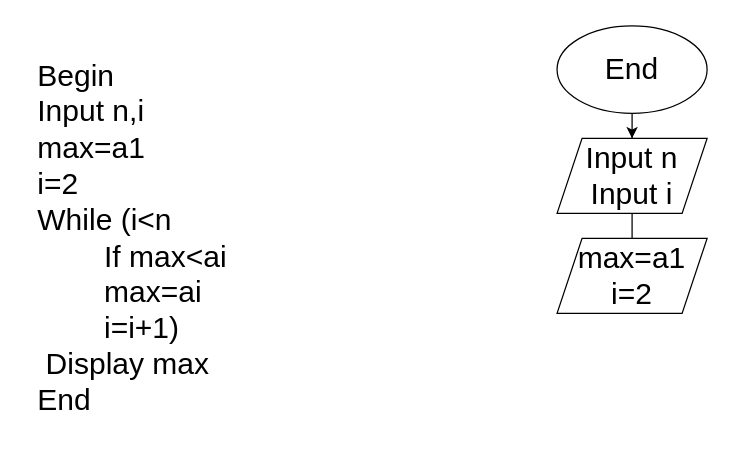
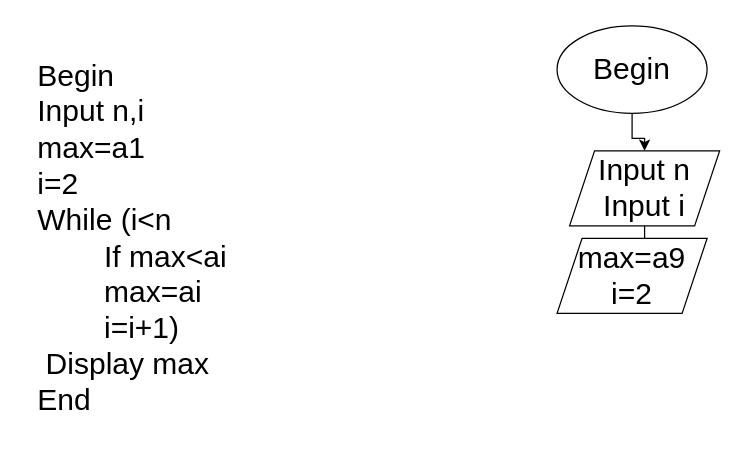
(632, 69) -> (632, 69)
(632, 176) -> (644, 188)
(632, 276) -> (632, 276)
